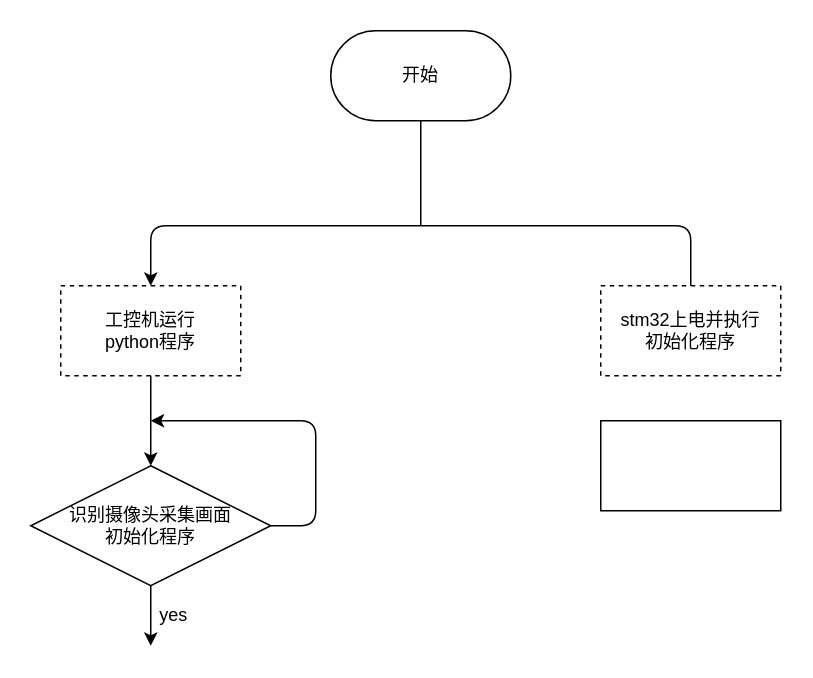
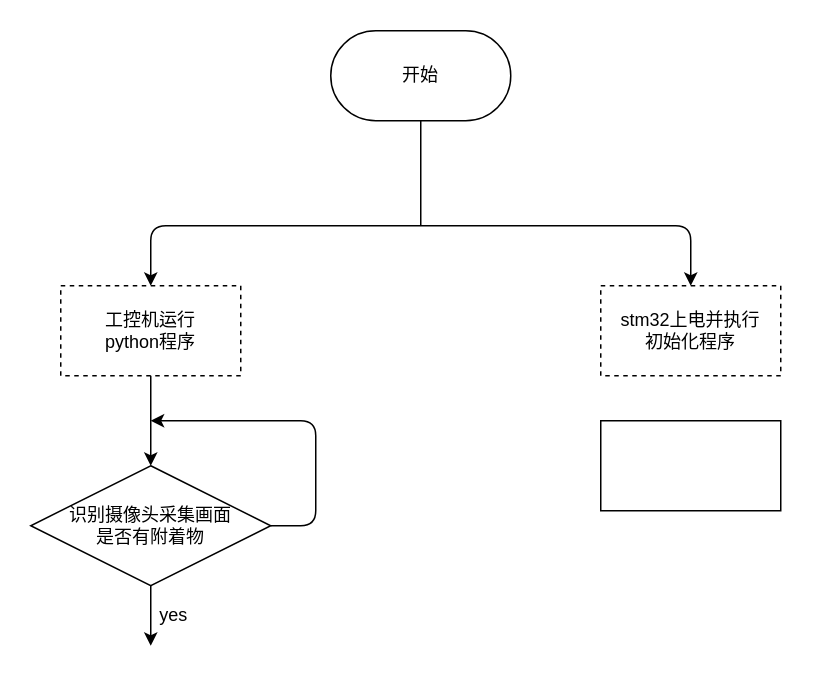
(691, 278) -> (691, 274)
(151, 526) -> (151, 526)
